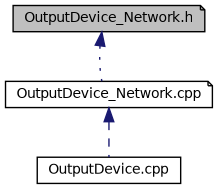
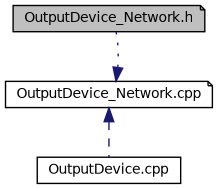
(100, 64) -> (118, 50)
